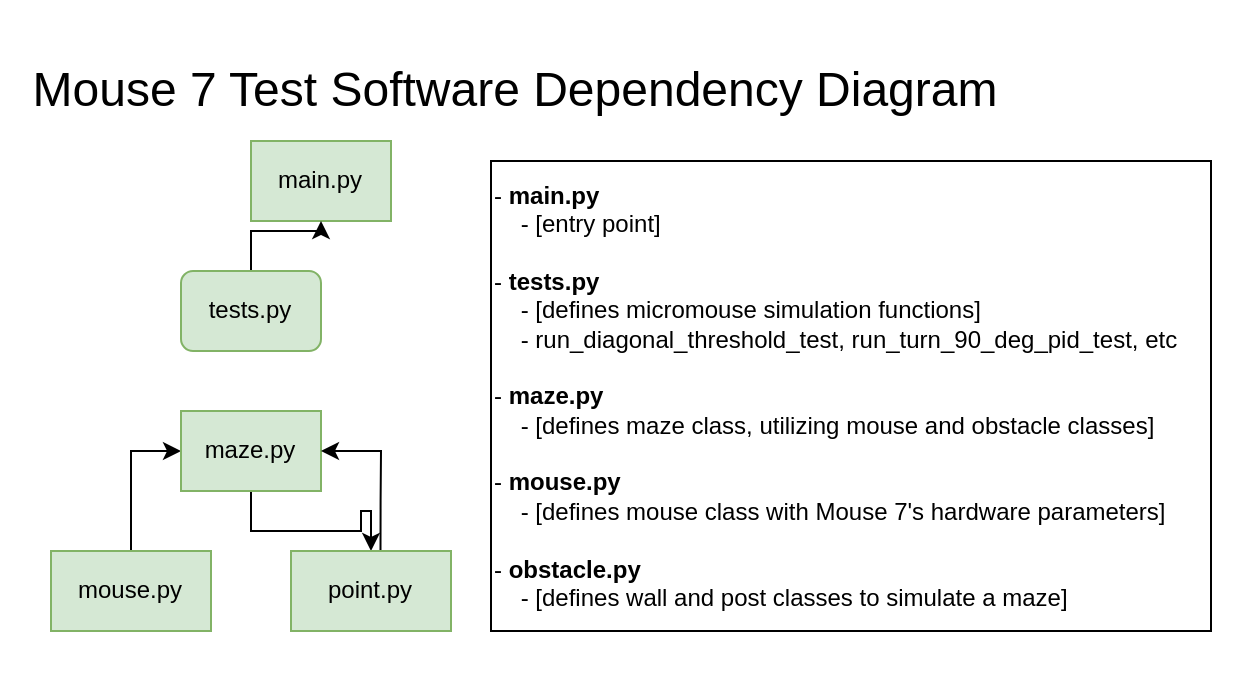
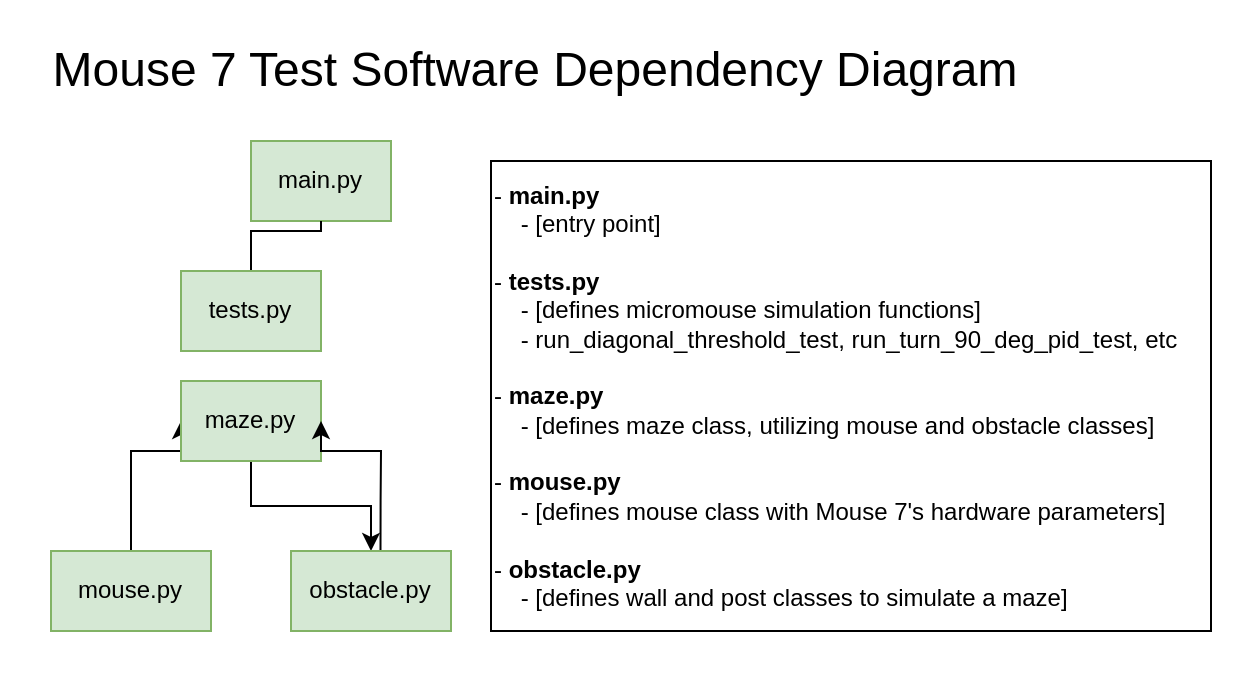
(516, 91) -> (536, 71)
(318, 231) -> (321, 230)
(251, 311) -> (251, 311)
(251, 451) -> (251, 421)
(371, 591) -> (371, 591)
